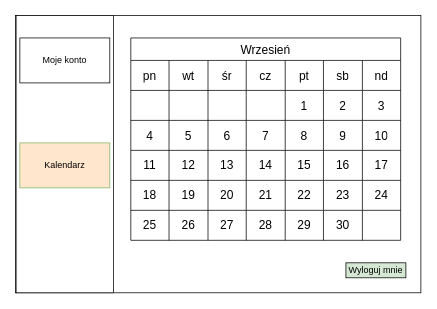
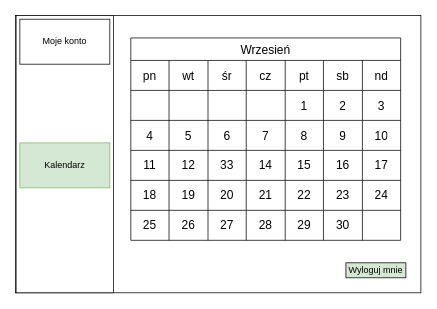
(65, 60) -> (65, 42)
(65, 165) -> (65, 165)
(227, 165) -> (227, 165)
